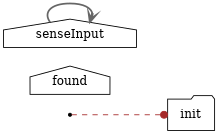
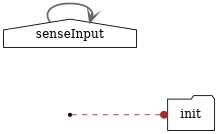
(70, 82) -> none
